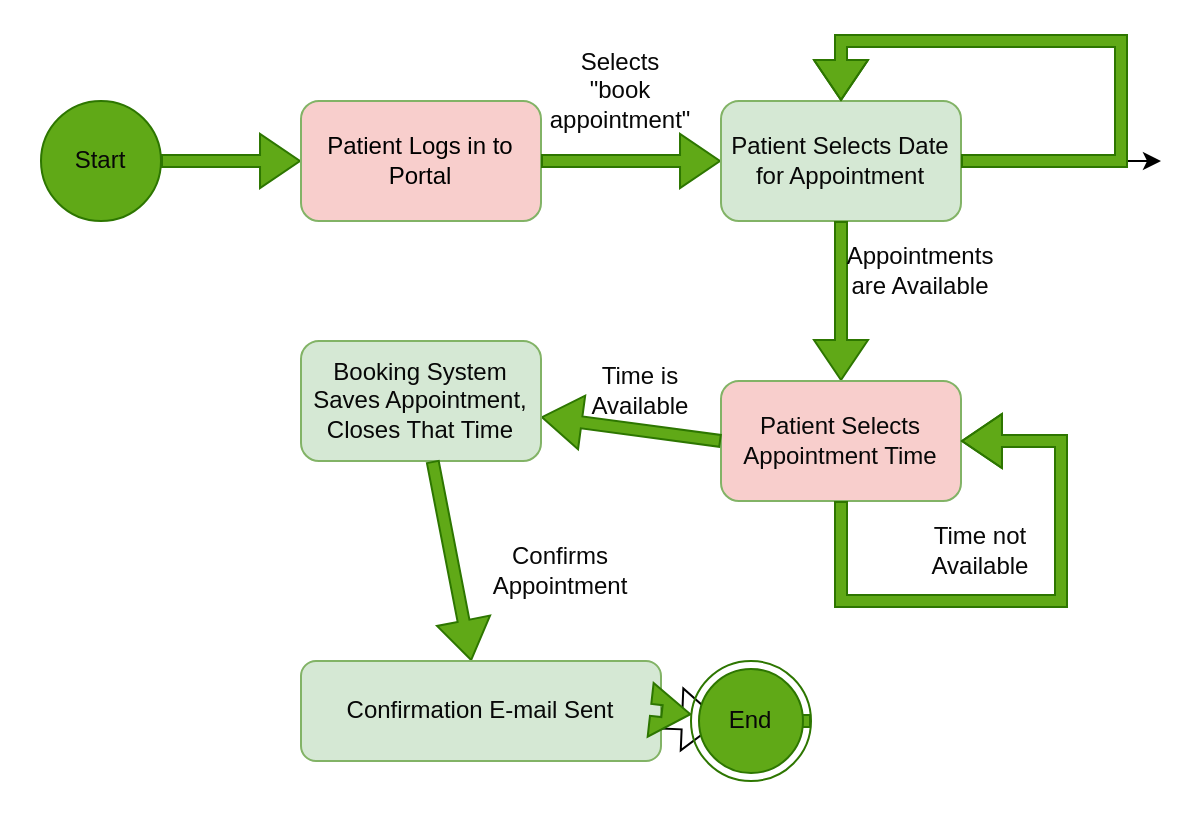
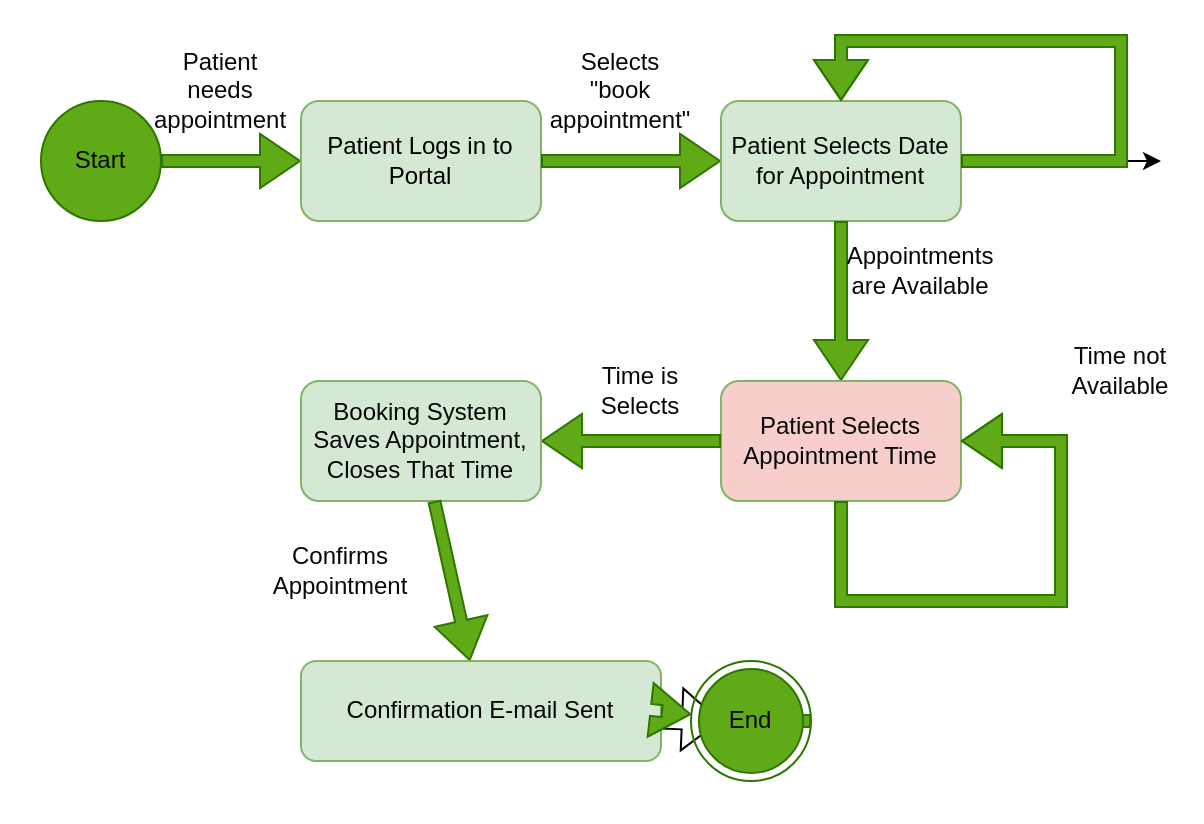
none -> (221, 91)
(421, 161) -> (421, 161)
(641, 391) -> (641, 391)
(421, 401) -> (421, 441)
(981, 551) -> (1121, 371)
(561, 571) -> (341, 571)
